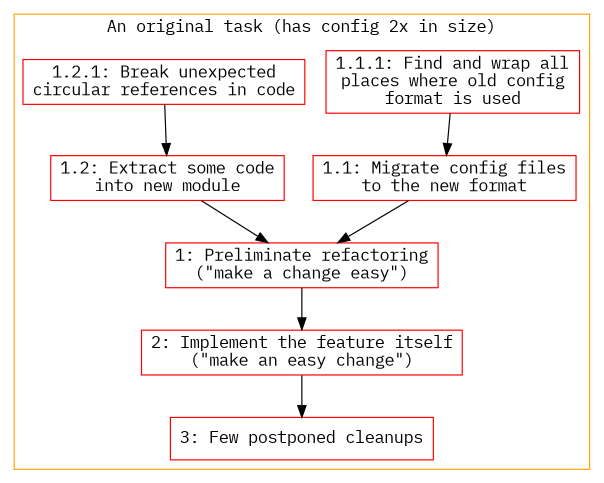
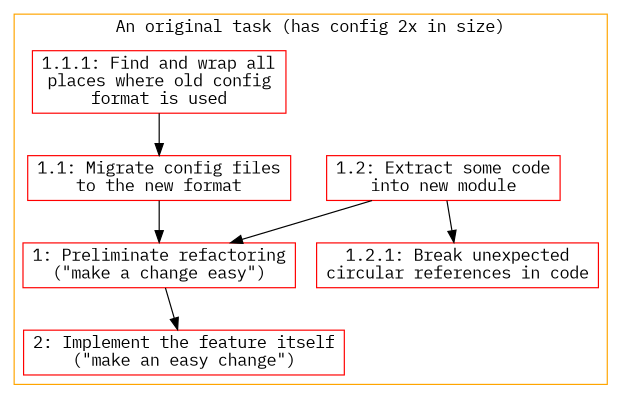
(165, 124) -> (449, 216)
(302, 439) -> none
